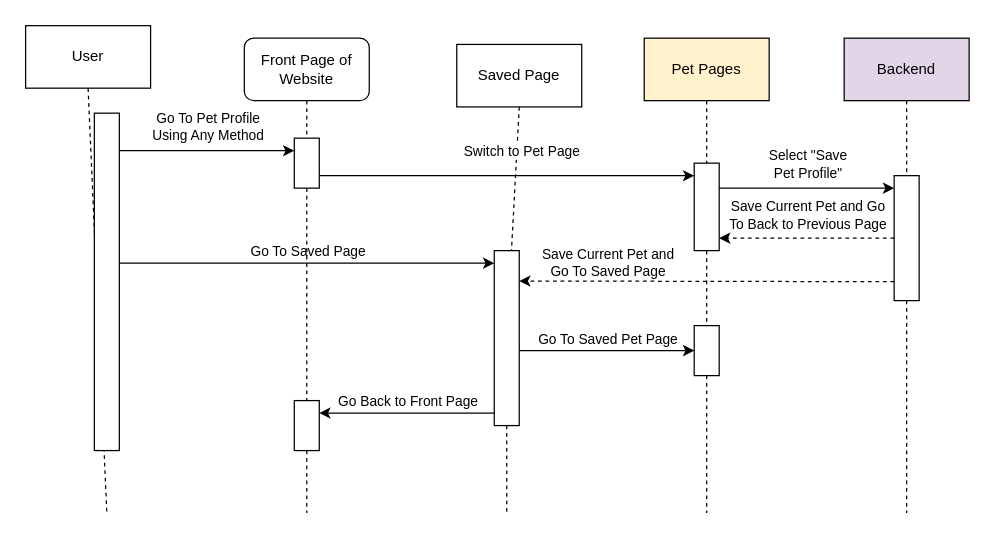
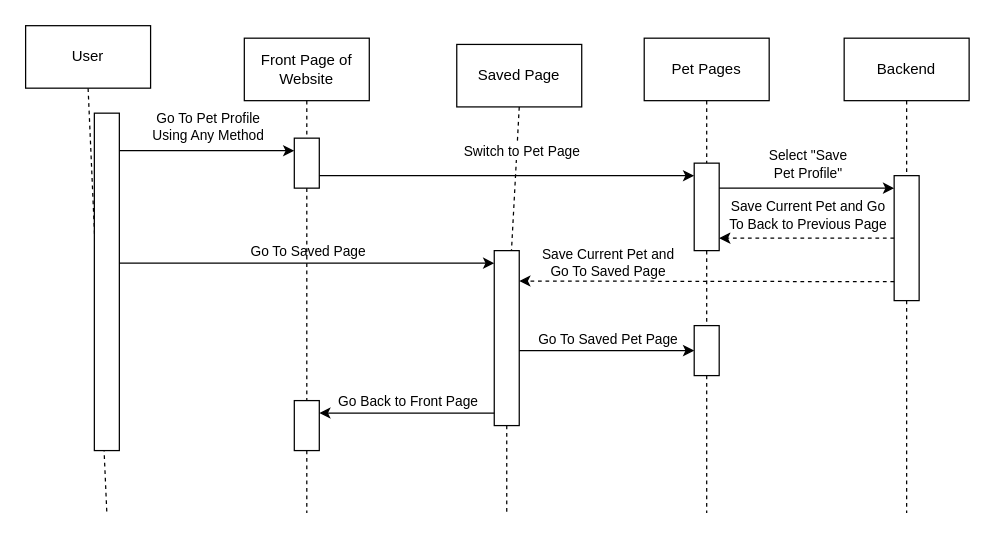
(307, 69) -> (307, 69)
(707, 69) -> (707, 69)
(907, 69) -> (907, 69)
